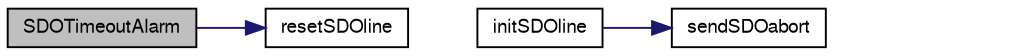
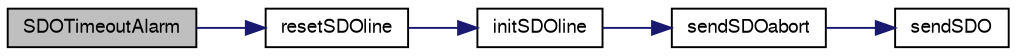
none -> (433, 28)
none -> (952, 28)
